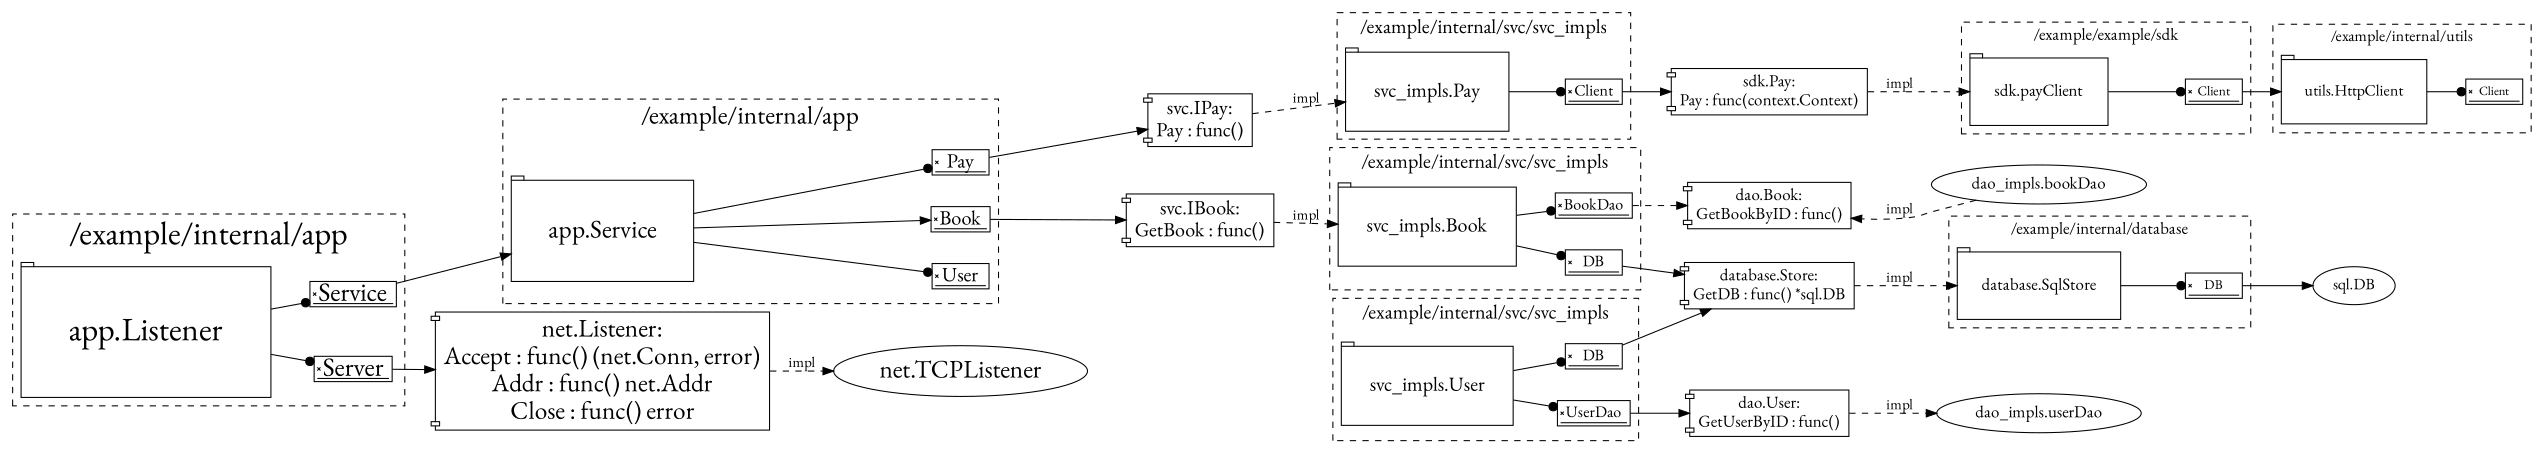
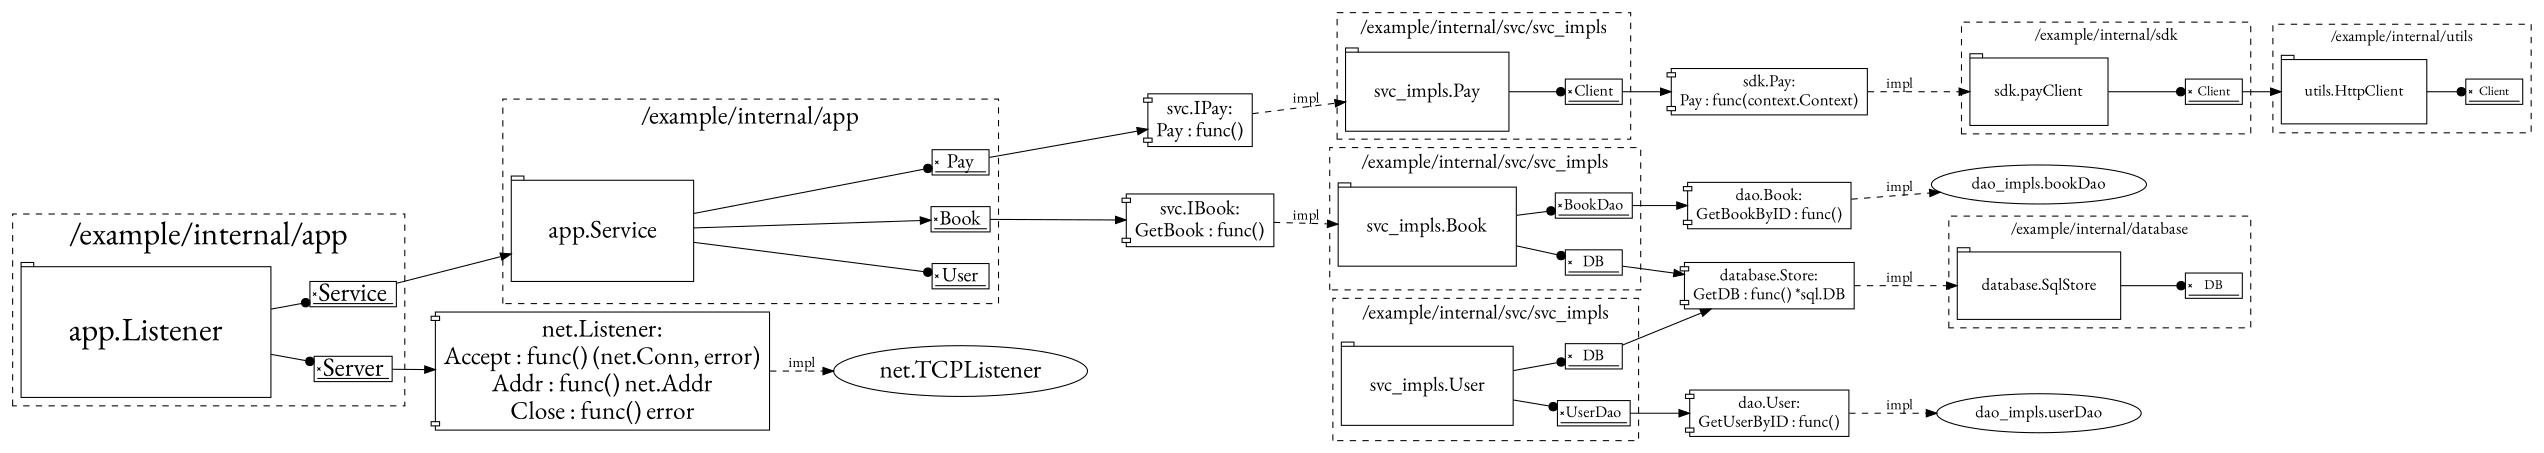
(2106, 36) -> (2106, 36)
(1655, 206) -> (1655, 206)
(1920, 216) -> (1890, 196)
(2354, 286) -> none
